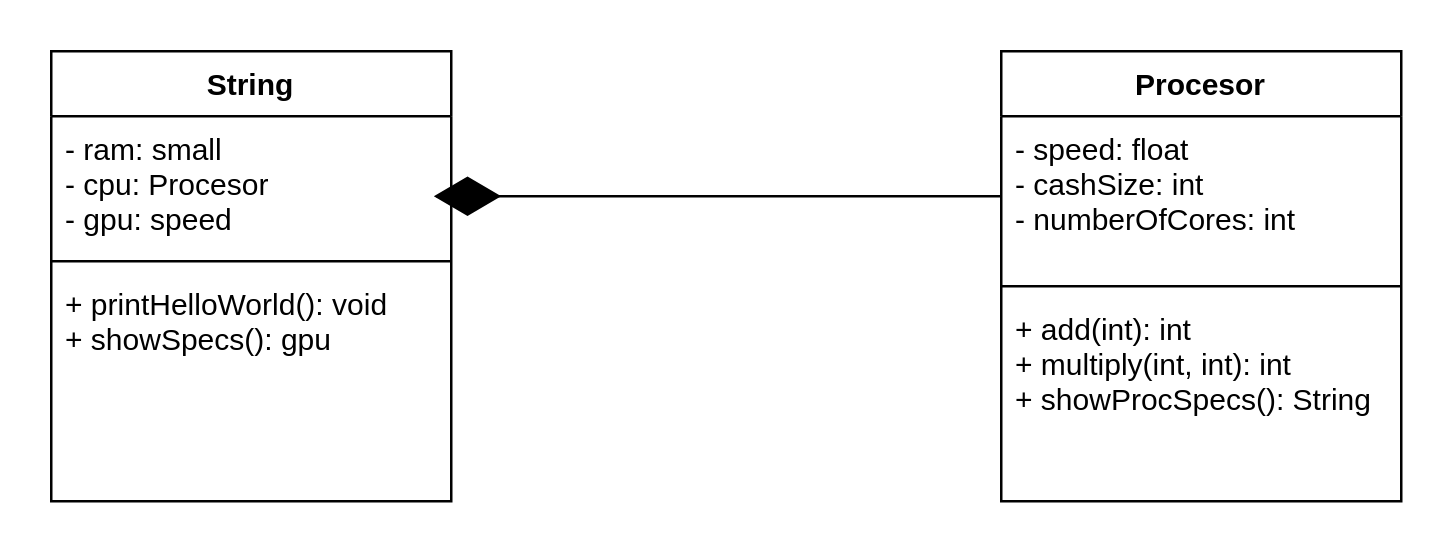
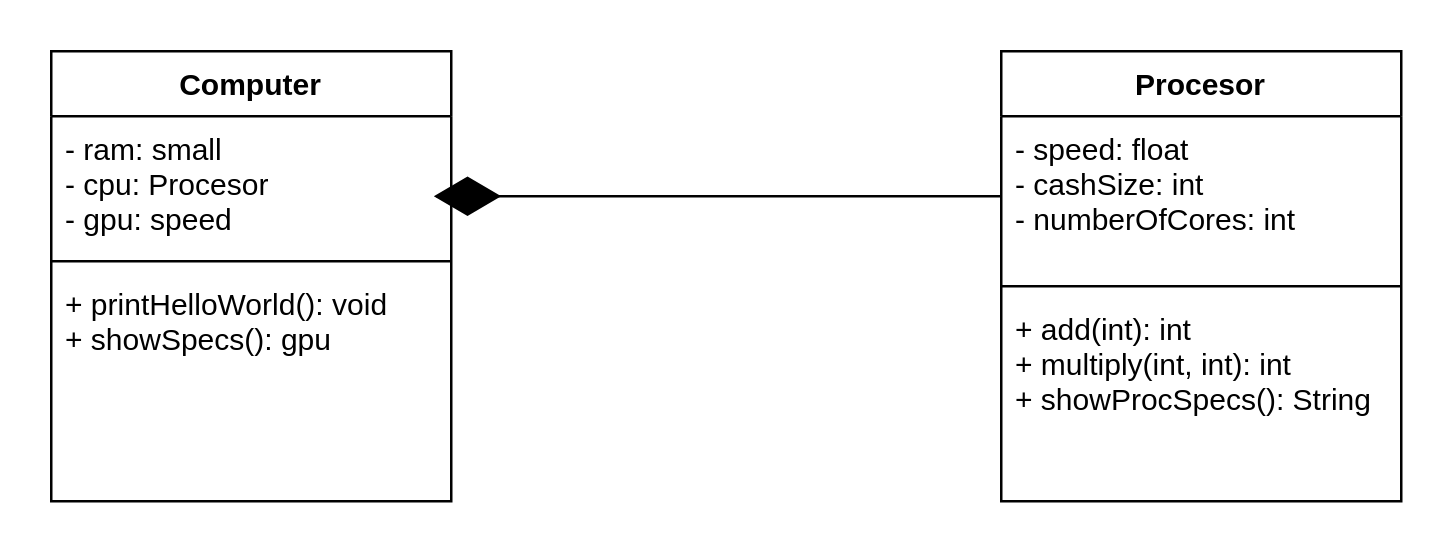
(250, 85) -> (250, 85)
